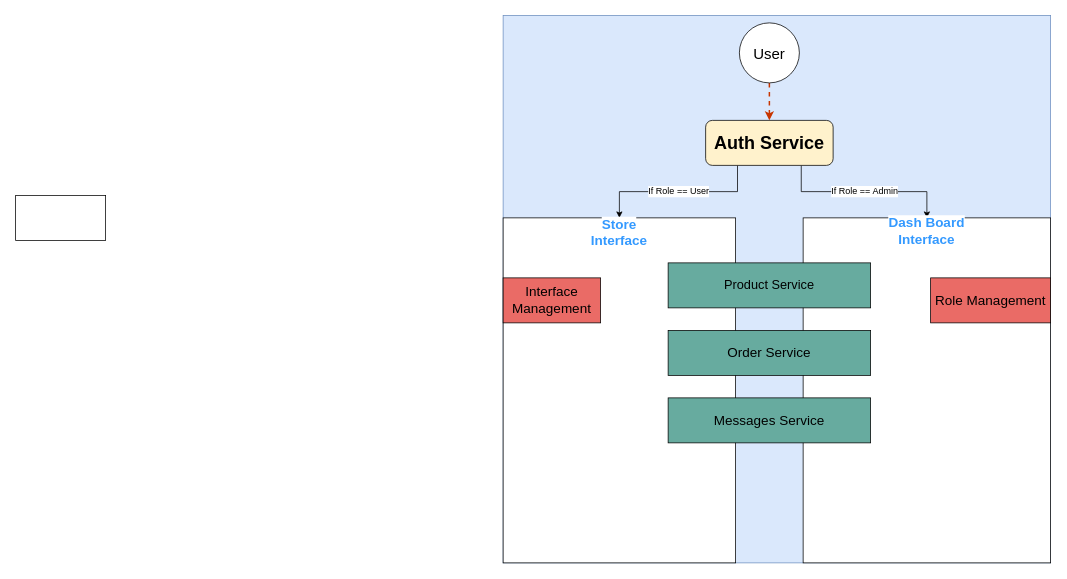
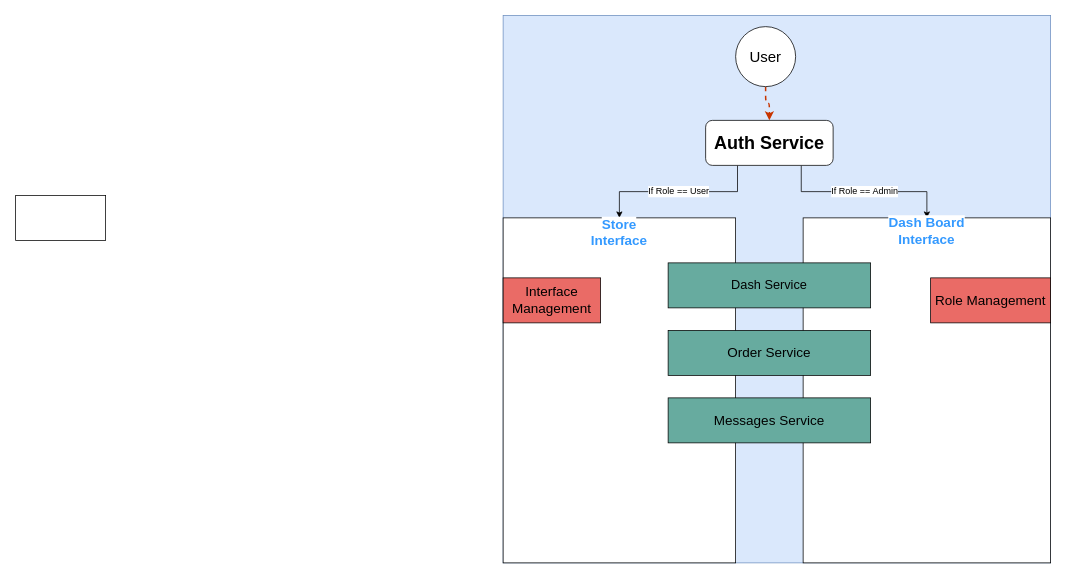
(769, 53) -> (765, 57)
(769, 143) -> (769, 143)
(769, 285) -> (769, 285)
